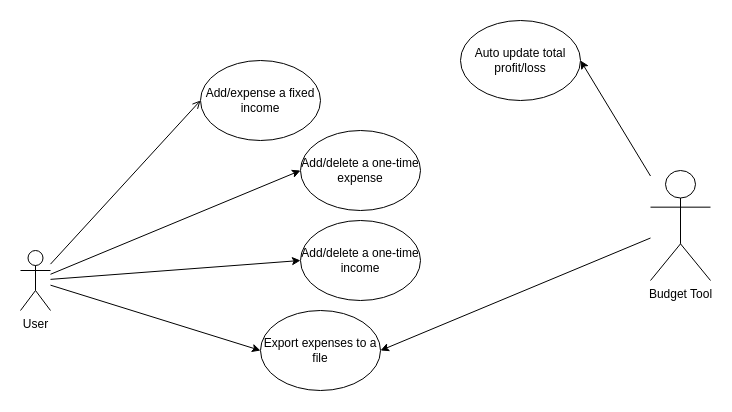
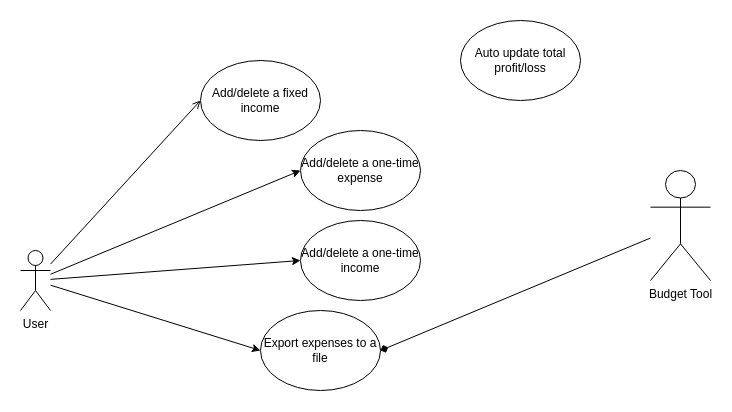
(261, 101) -> (261, 101)
(617, 121) -> none
(388, 347) -> (389, 347)
